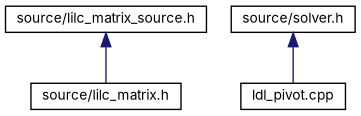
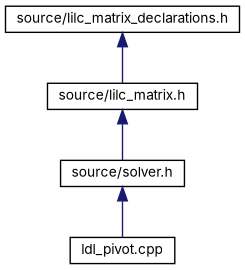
(106, 19) -> (122, 19)
none -> (122, 142)
